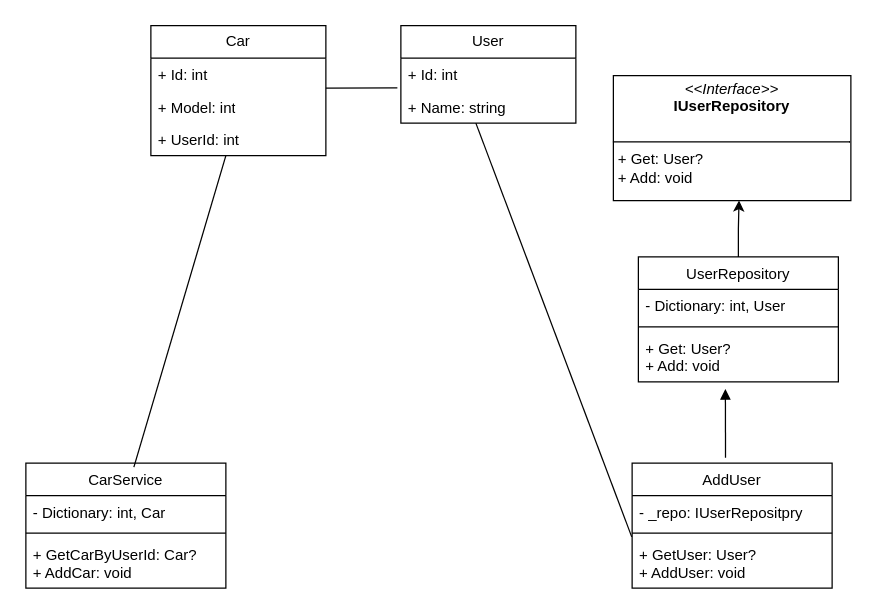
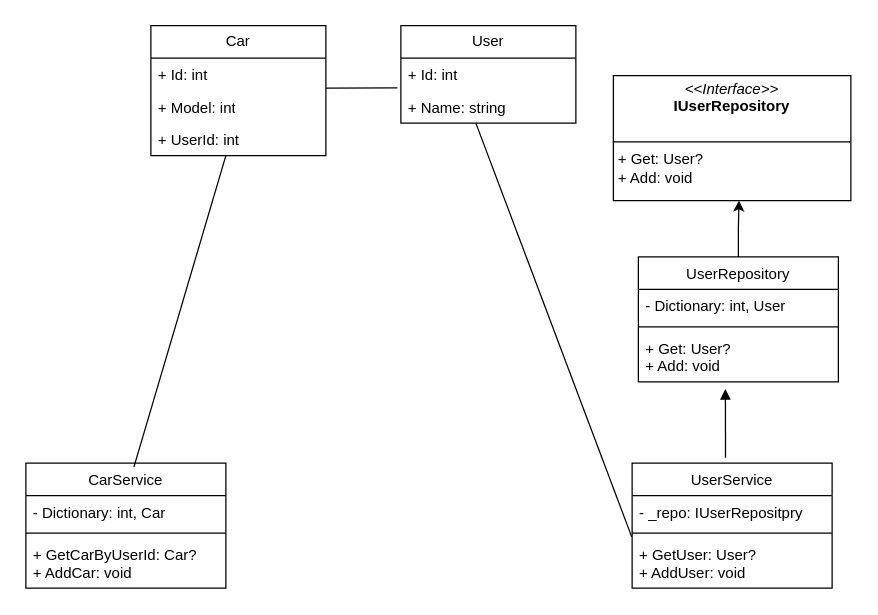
(732, 481) -> (732, 481)
